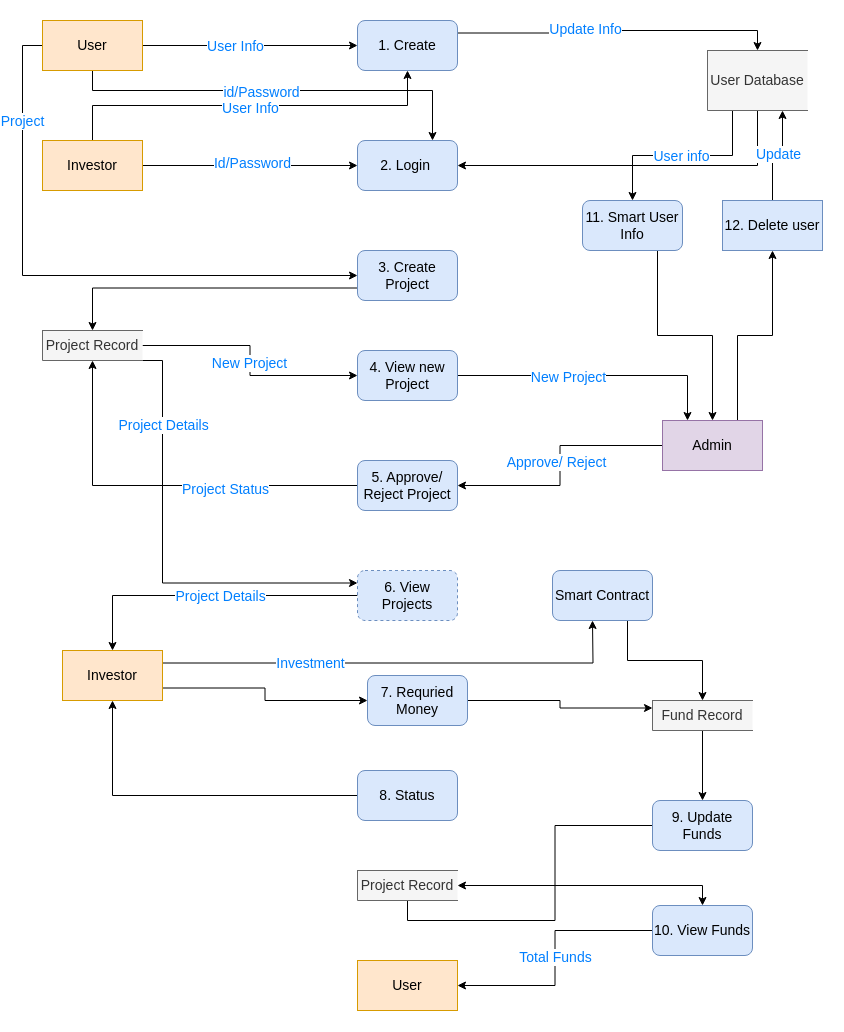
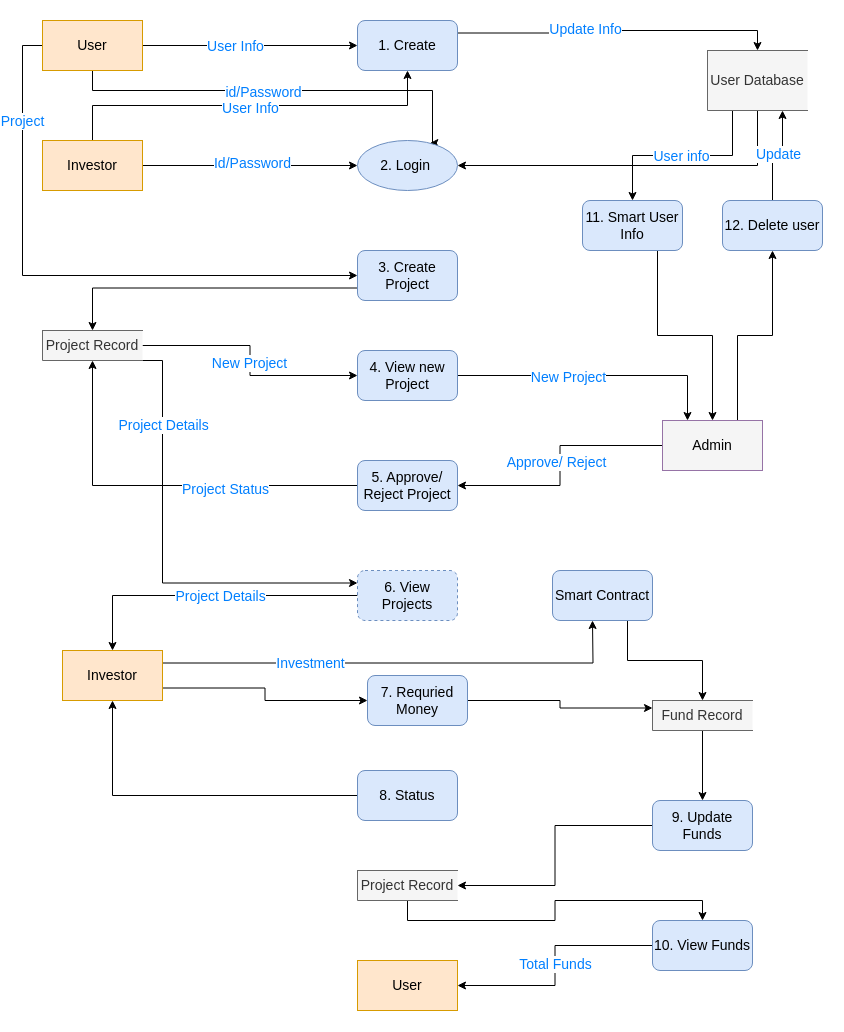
(408, 166) -> (408, 166)
(773, 226) -> (773, 226)
(713, 446) -> (713, 446)
(703, 931) -> (703, 946)
